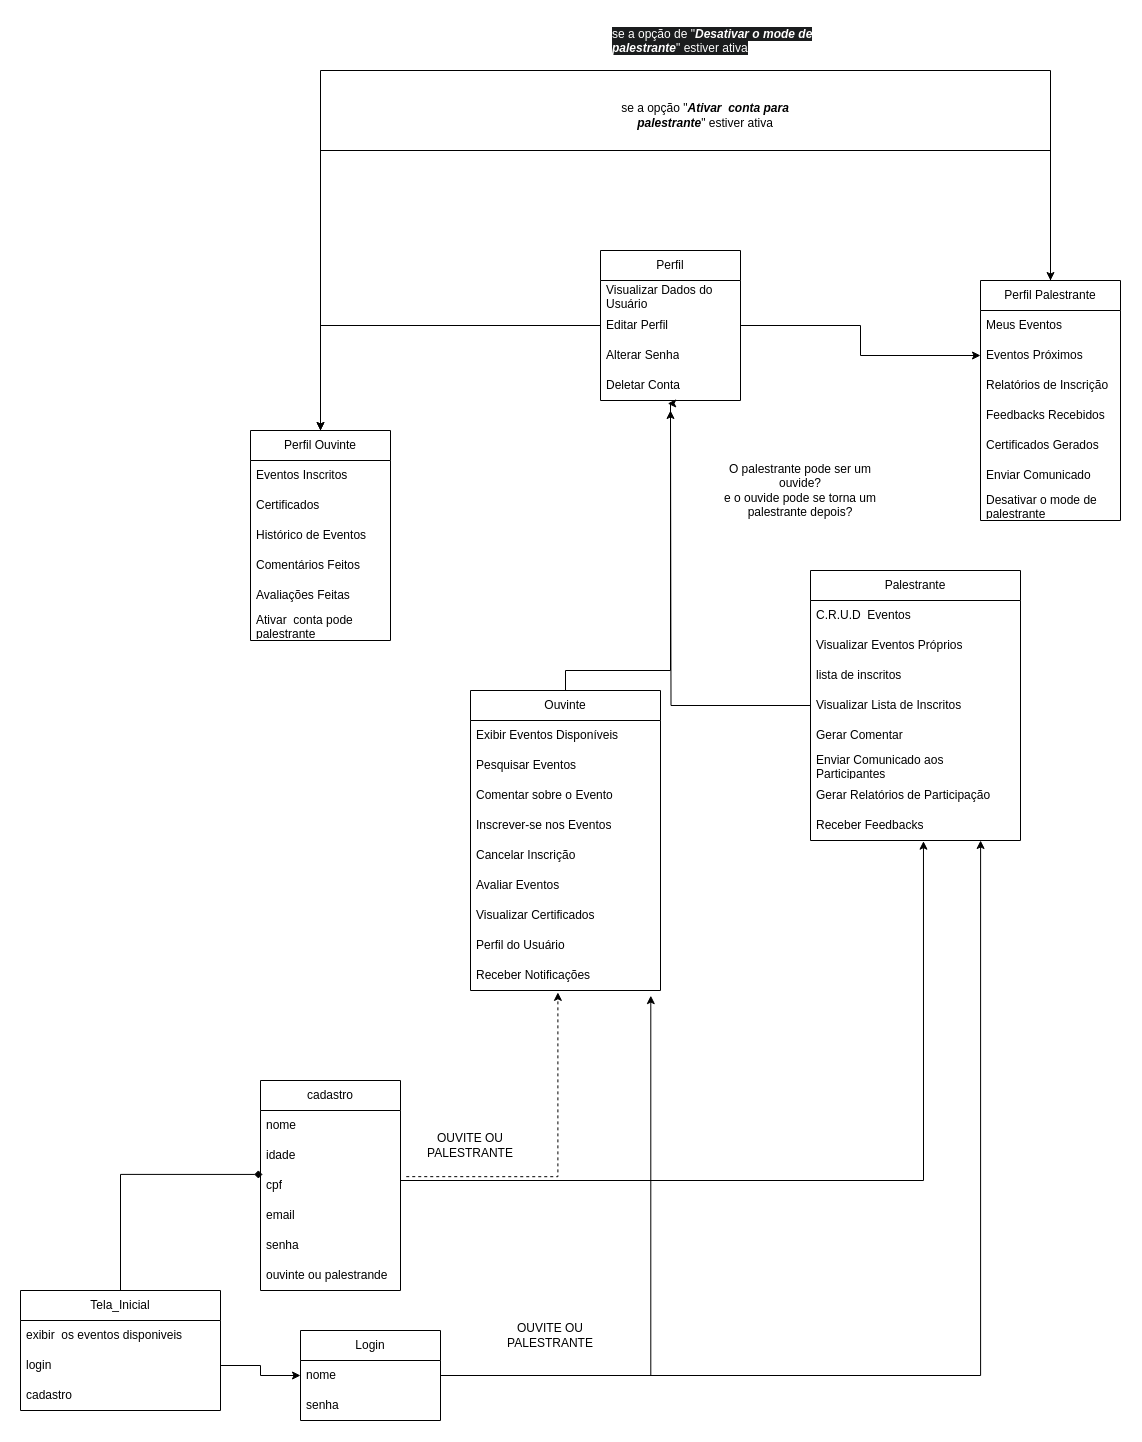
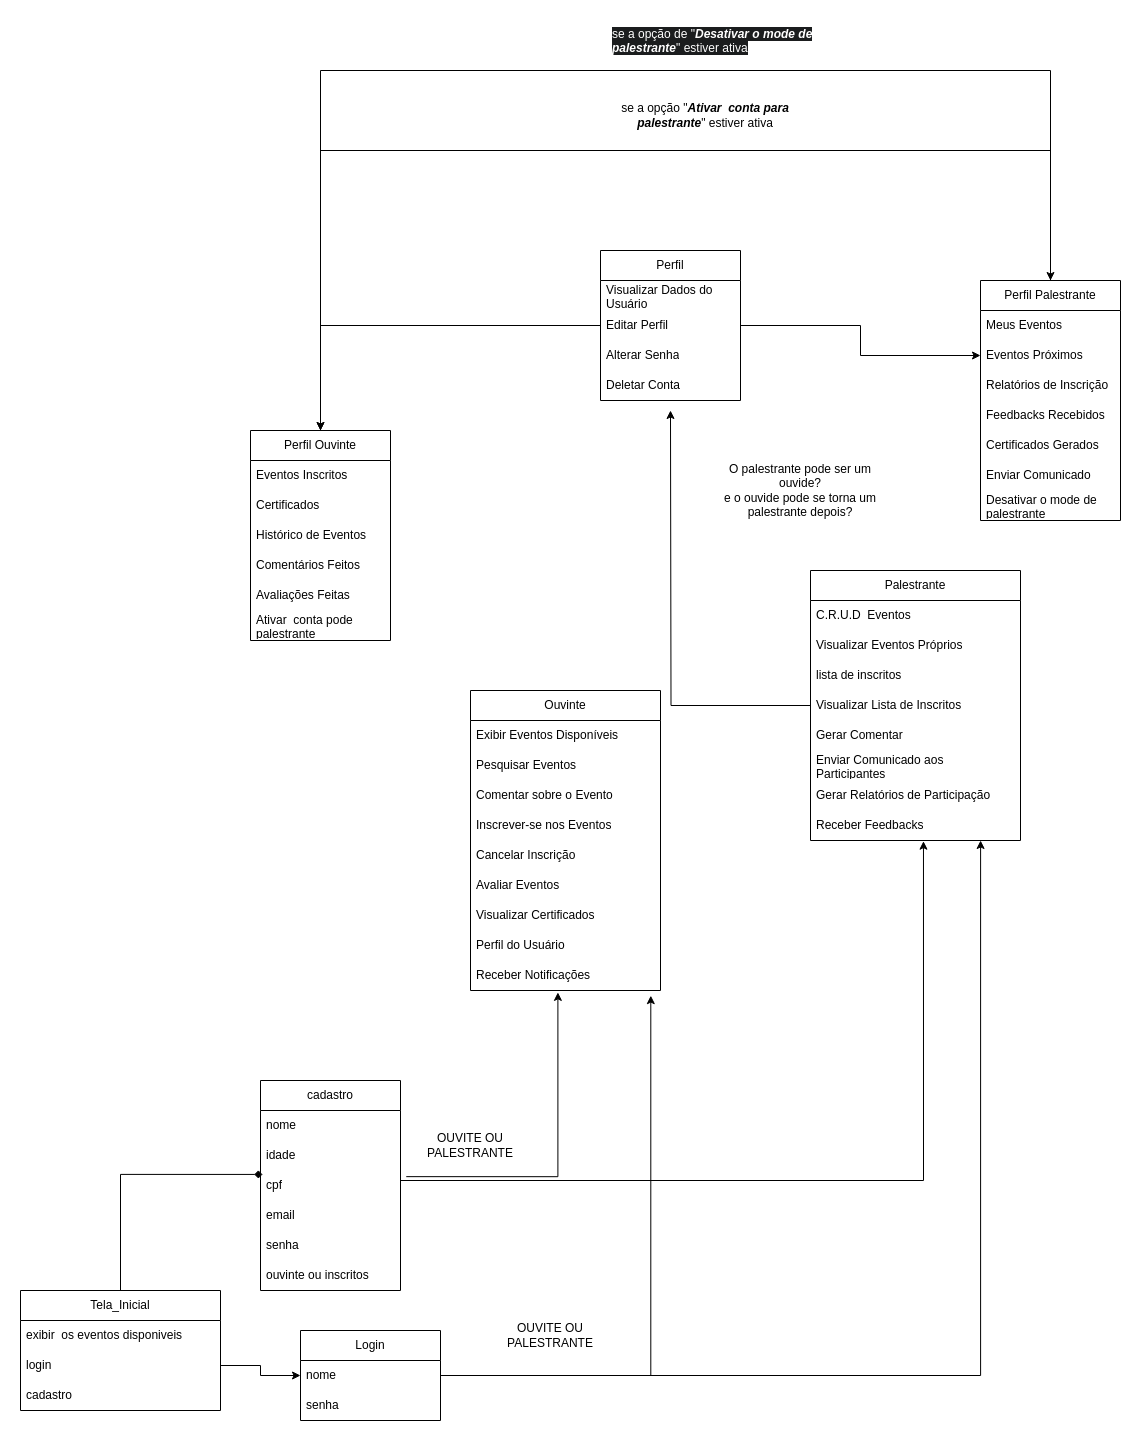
(607, 671) -> none
(558, 1164) -> (558, 1164)
(332, 1276) -> (326, 1276)
